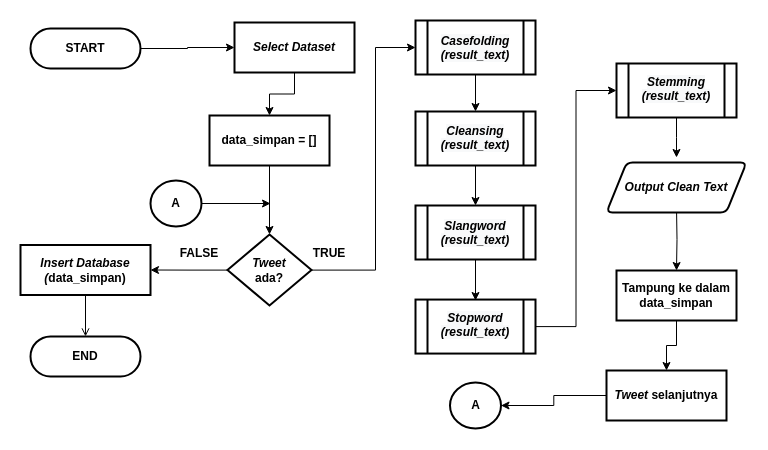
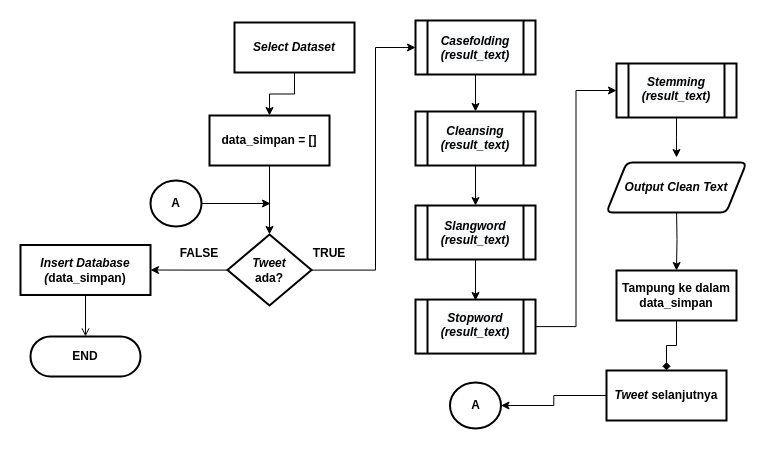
(86, 49) -> none
(185, 49) -> none
(667, 362) -> (667, 362)
